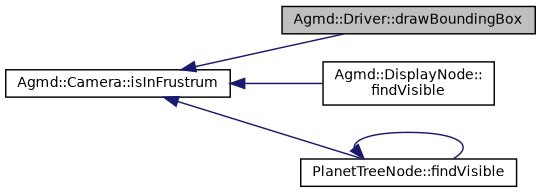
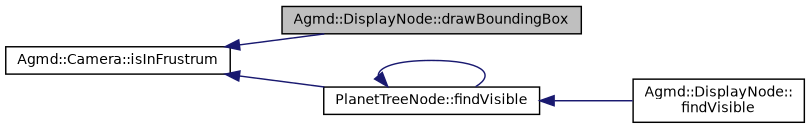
(409, 20) -> (432, 20)
(284, 83) -> (593, 101)
